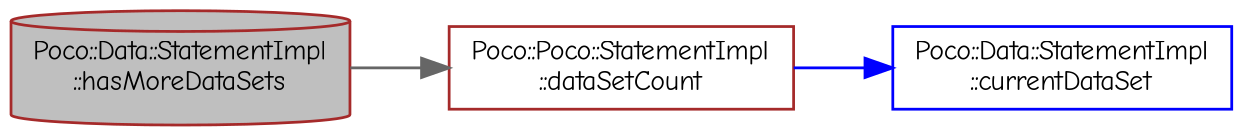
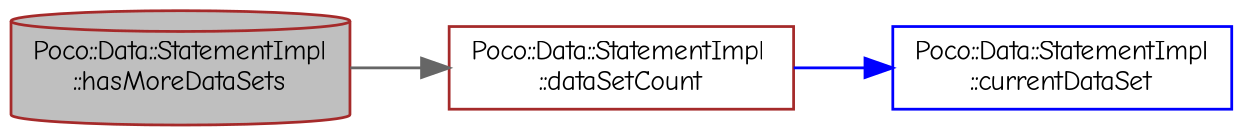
(621, 68) -> (621, 68)
